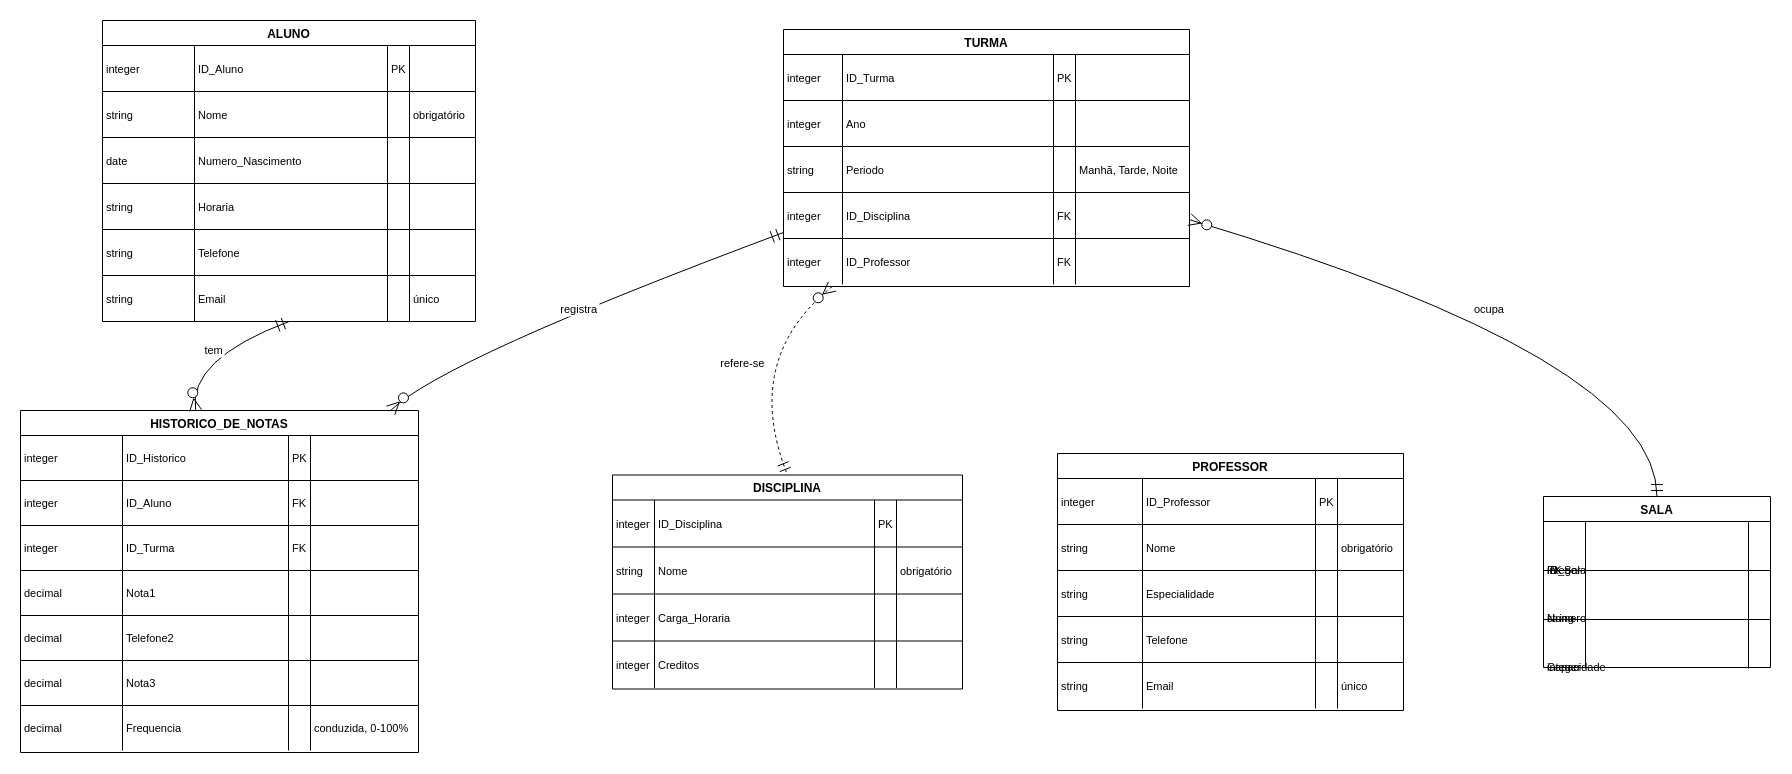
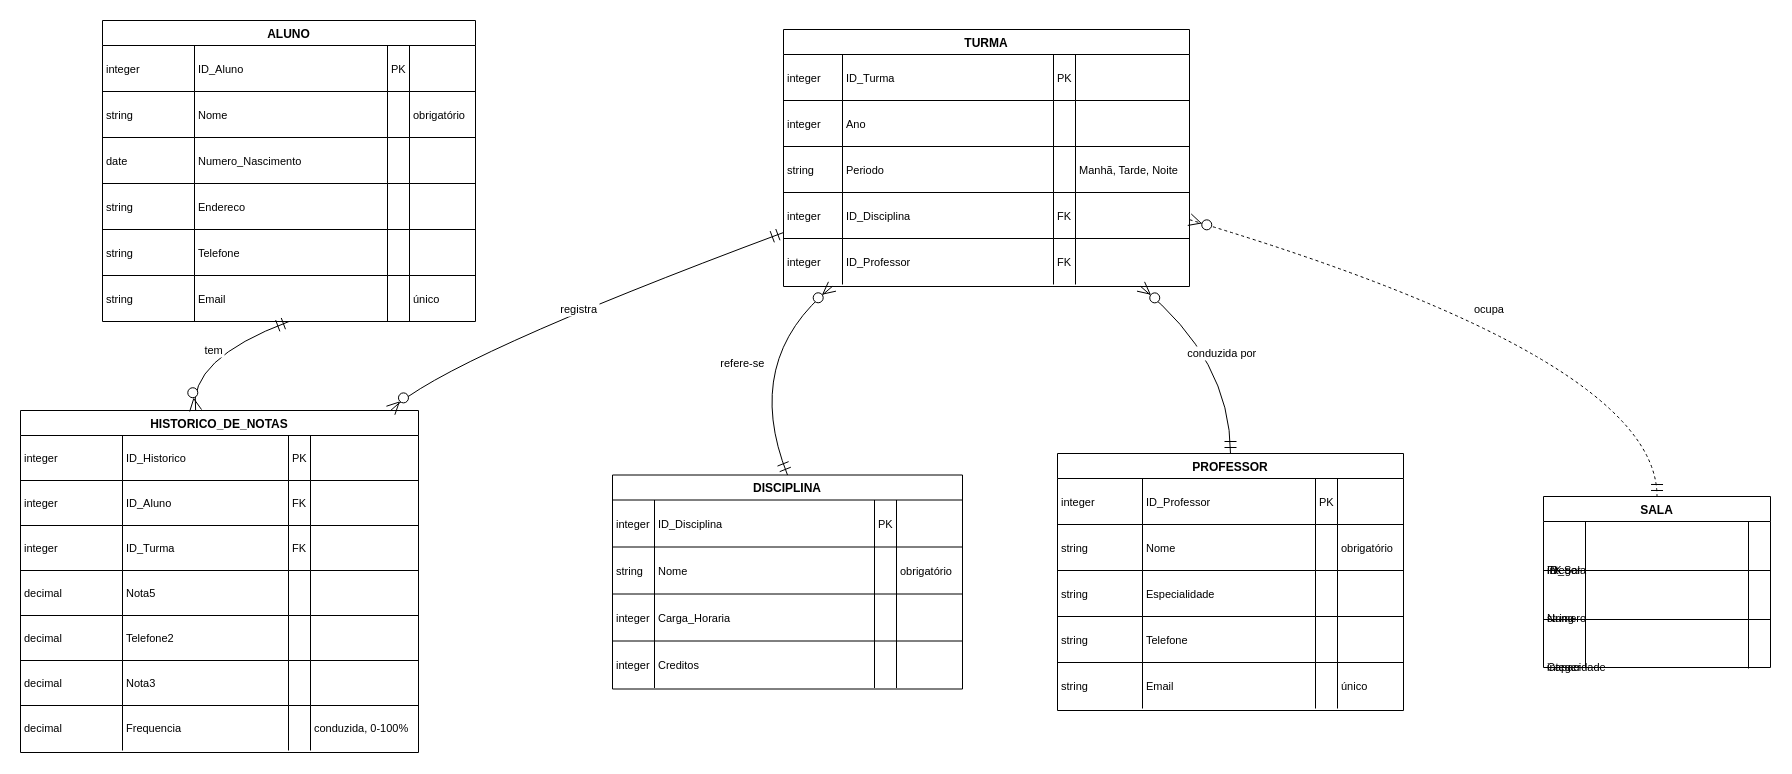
(218, 207) -> (223, 207)
(1463, 319) -> (1463, 319)
none -> (1205, 360)
(774, 382) -> (774, 382)
(141, 593) -> (141, 593)
